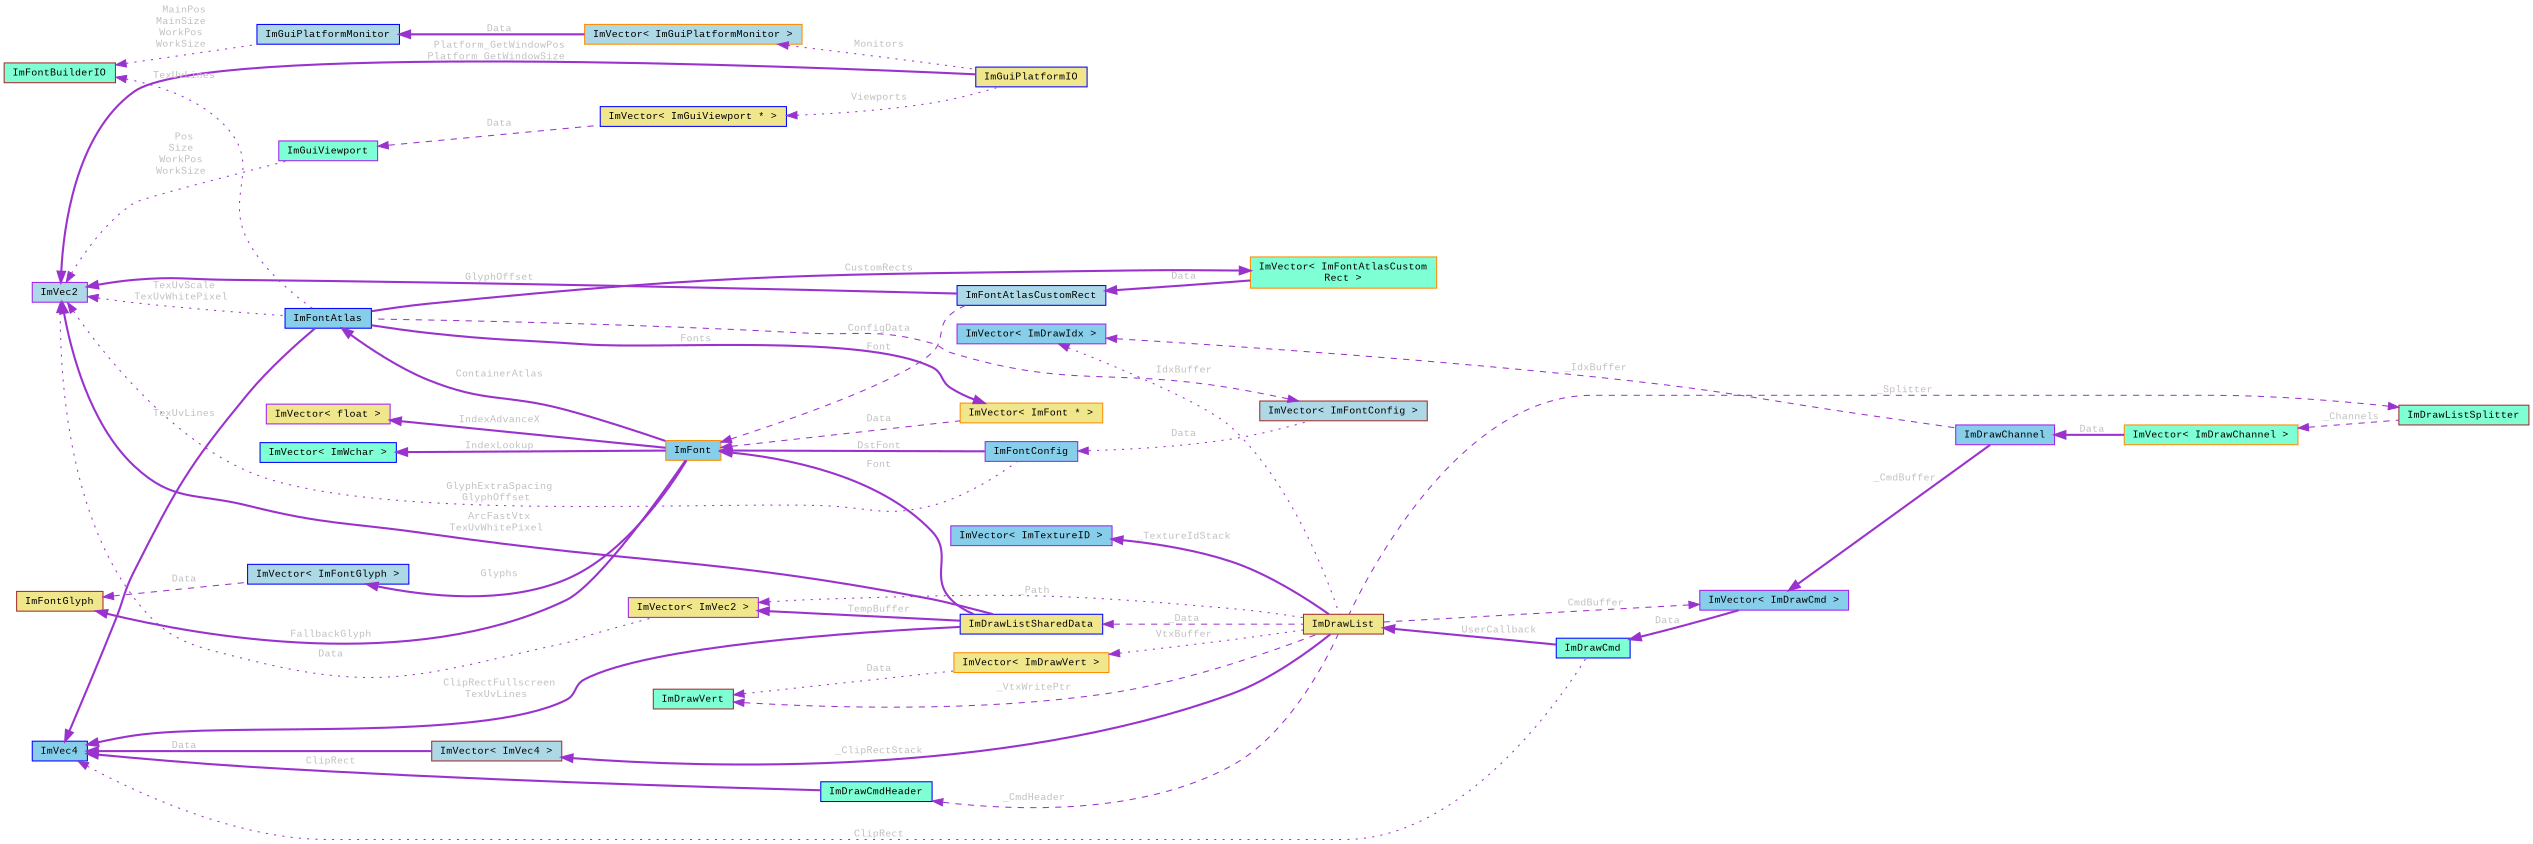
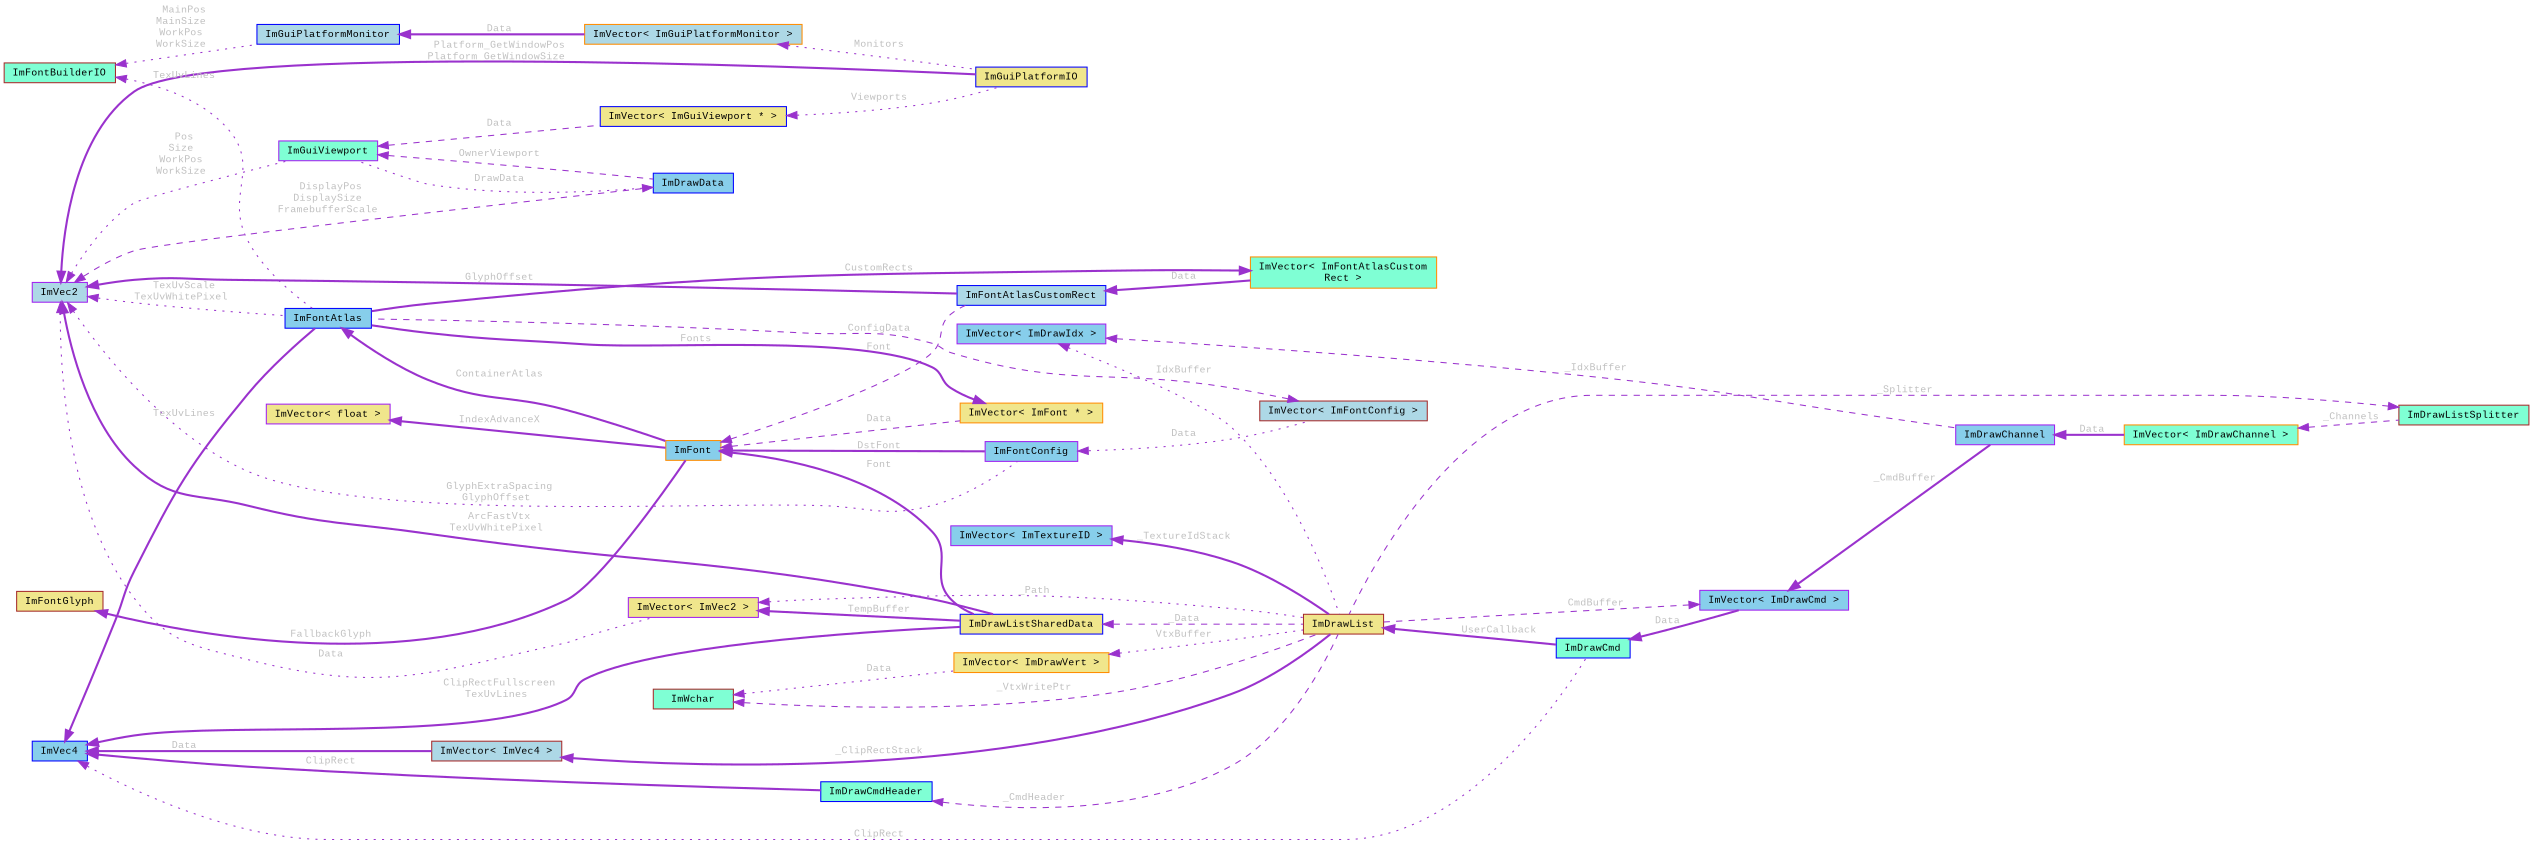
none -> (693, 183)
(328, 453) -> none
(328, 574) -> none
(693, 699) -> (693, 699)
